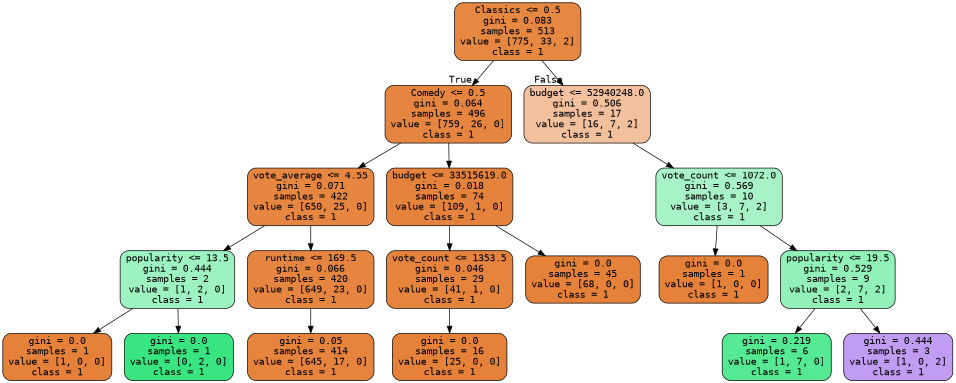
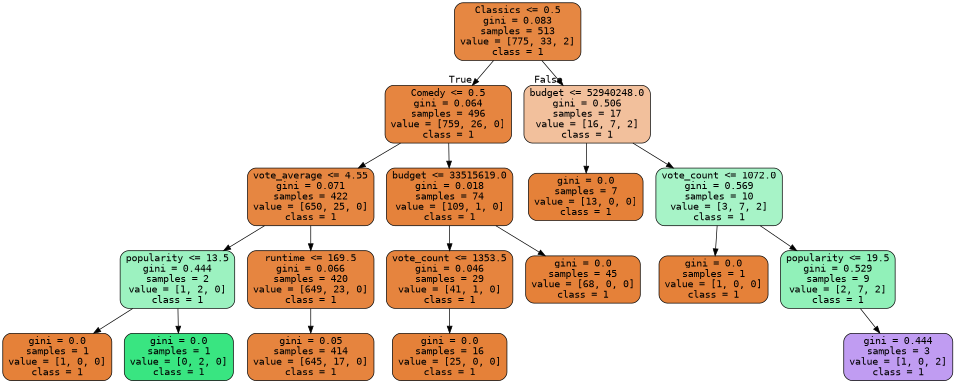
none -> (586, 197)
(777, 357) -> none
